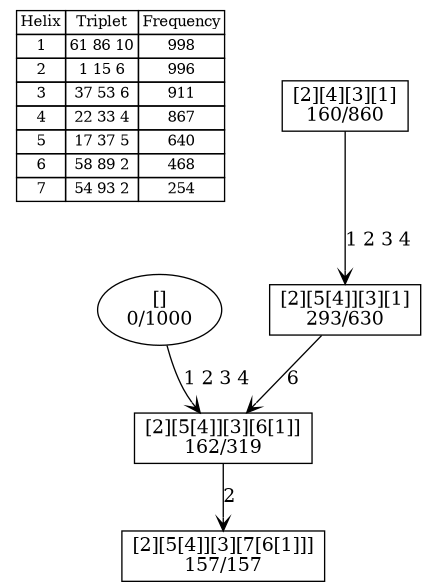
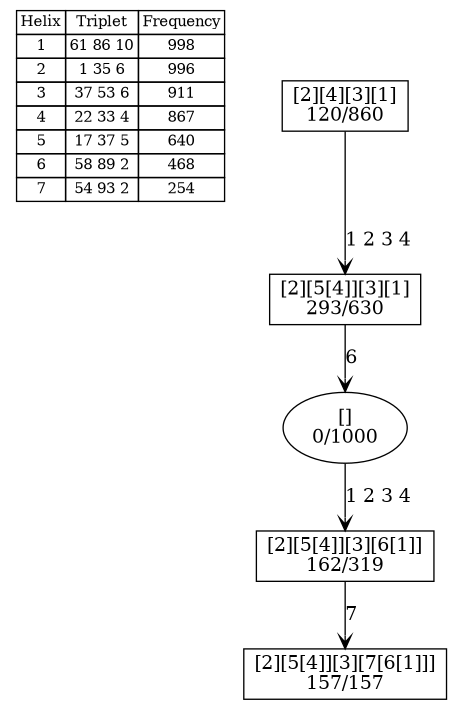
(102, 70) -> (102, 70)
(345, 106) -> (345, 106)
(289, 369) -> (345, 352)
(233, 497) -> (354, 615)
